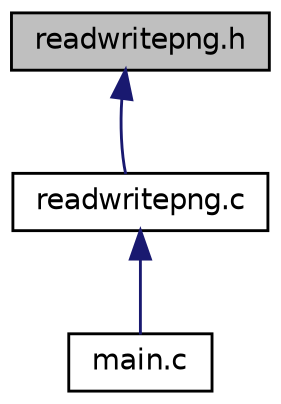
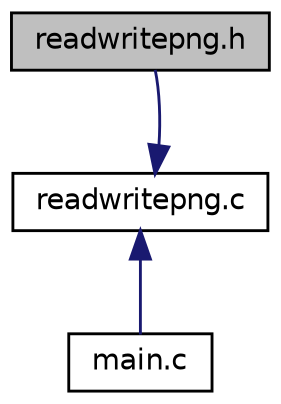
(121, 136) -> (159, 108)
